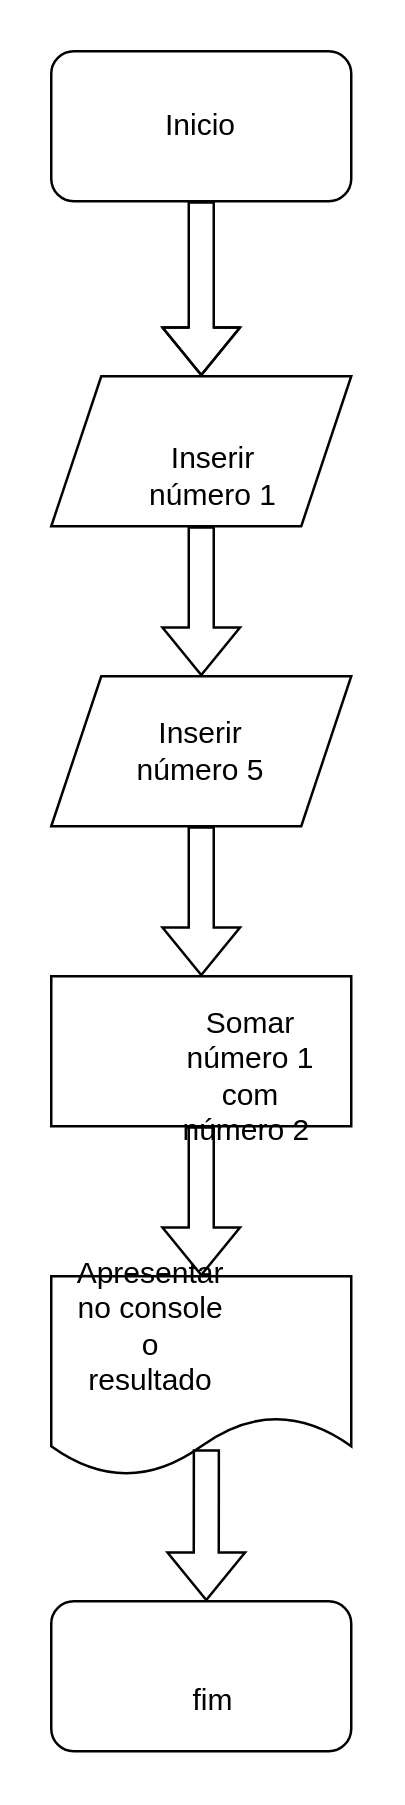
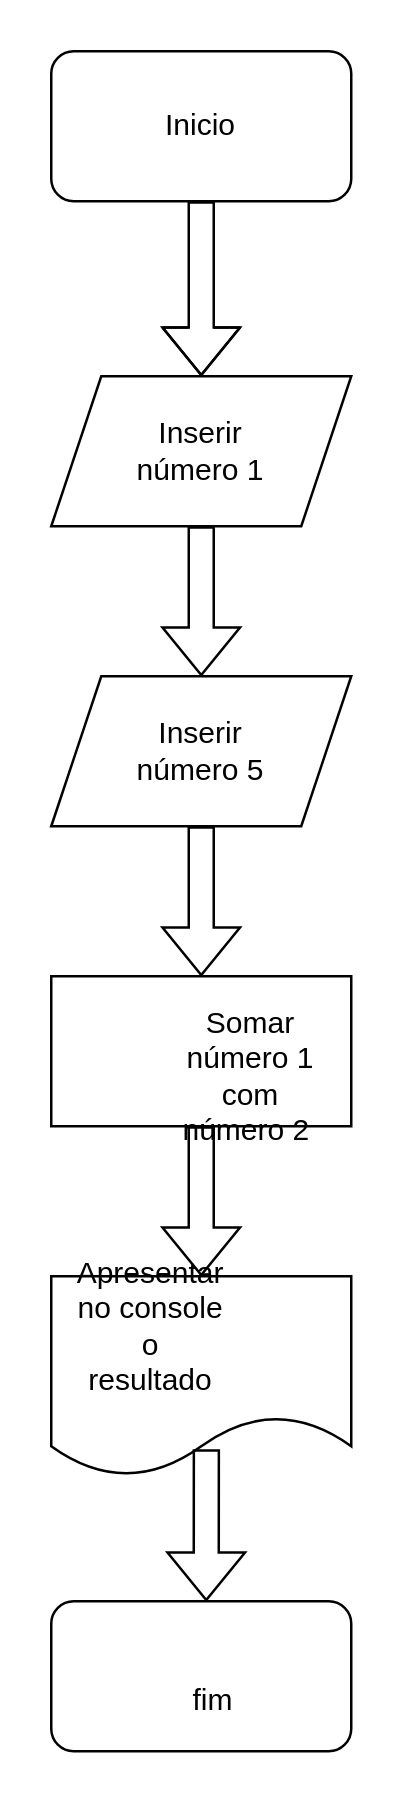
(214, 476) -> (201, 451)
